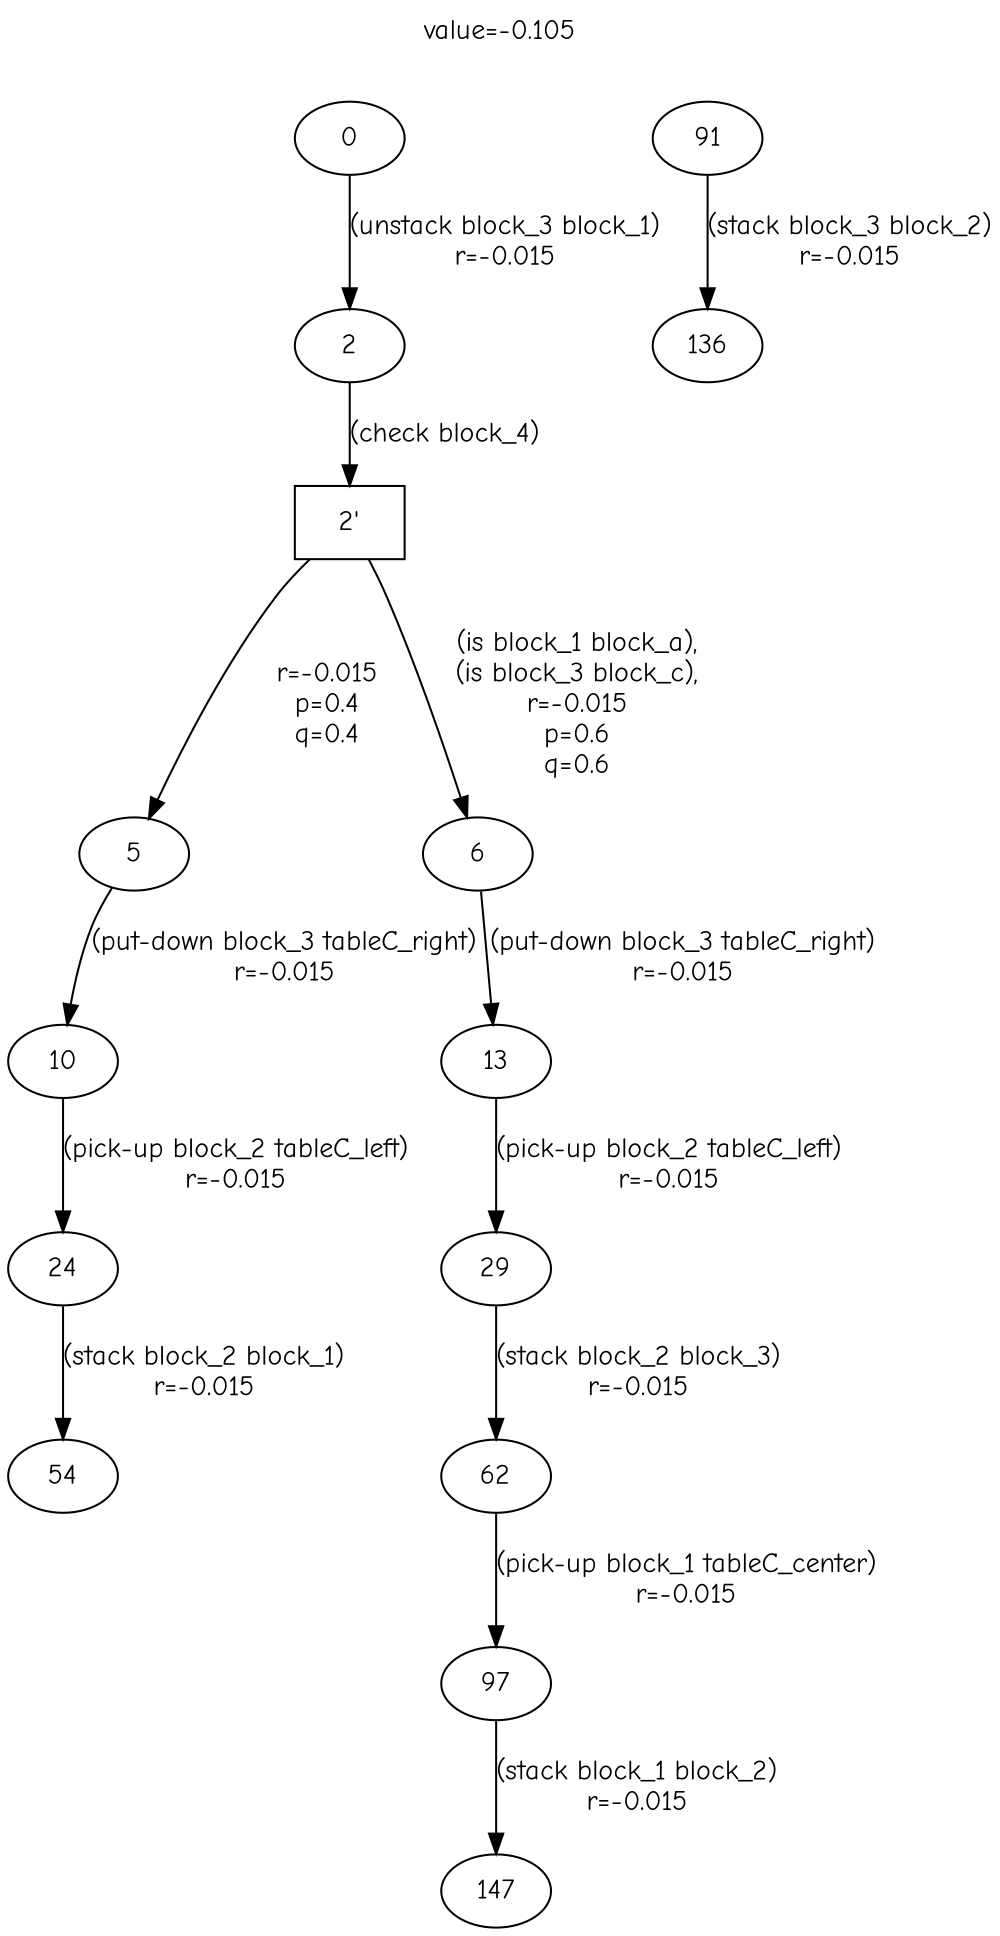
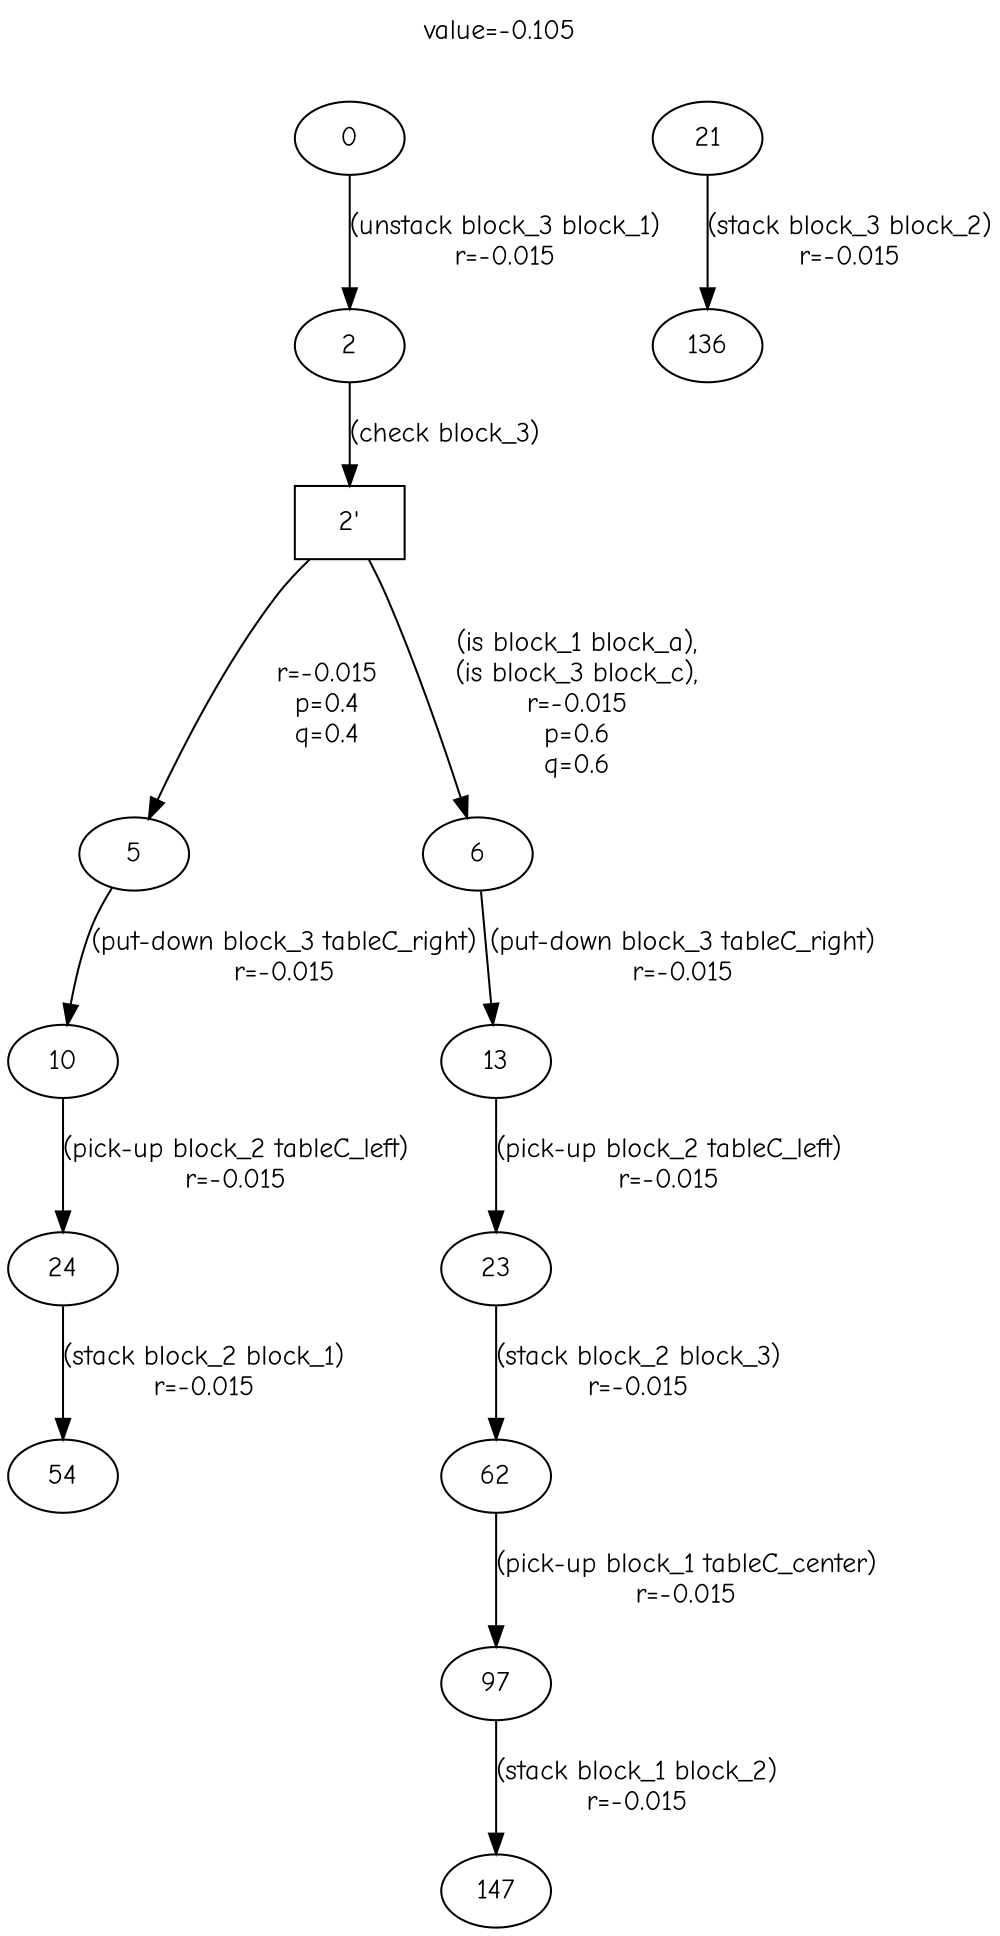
(708, 138) -> (708, 138)
(445, 434) -> (445, 434)
(496, 1269) -> (496, 1269)
